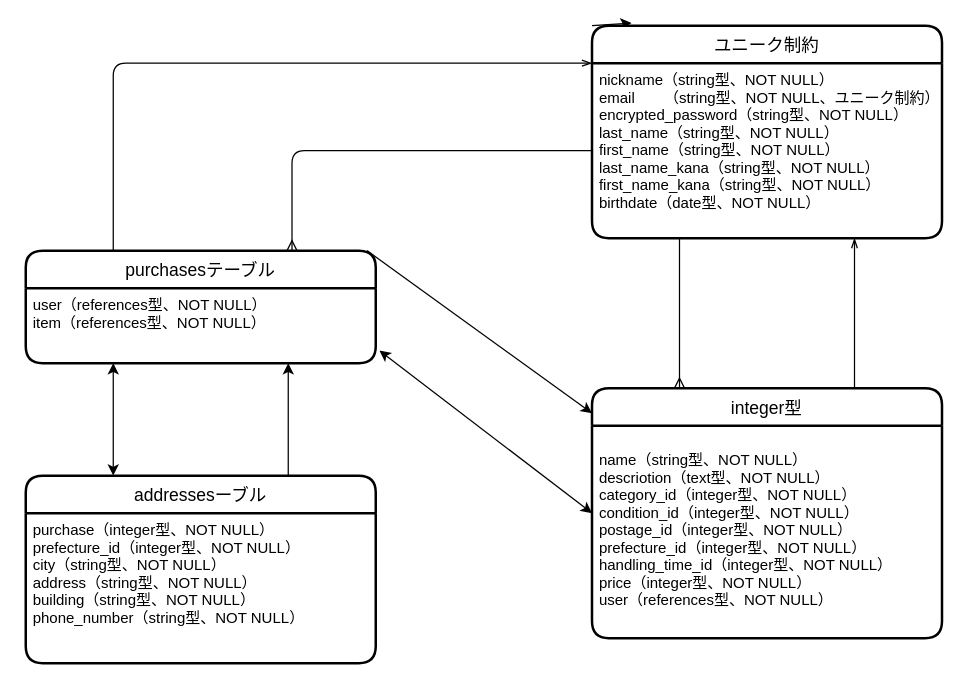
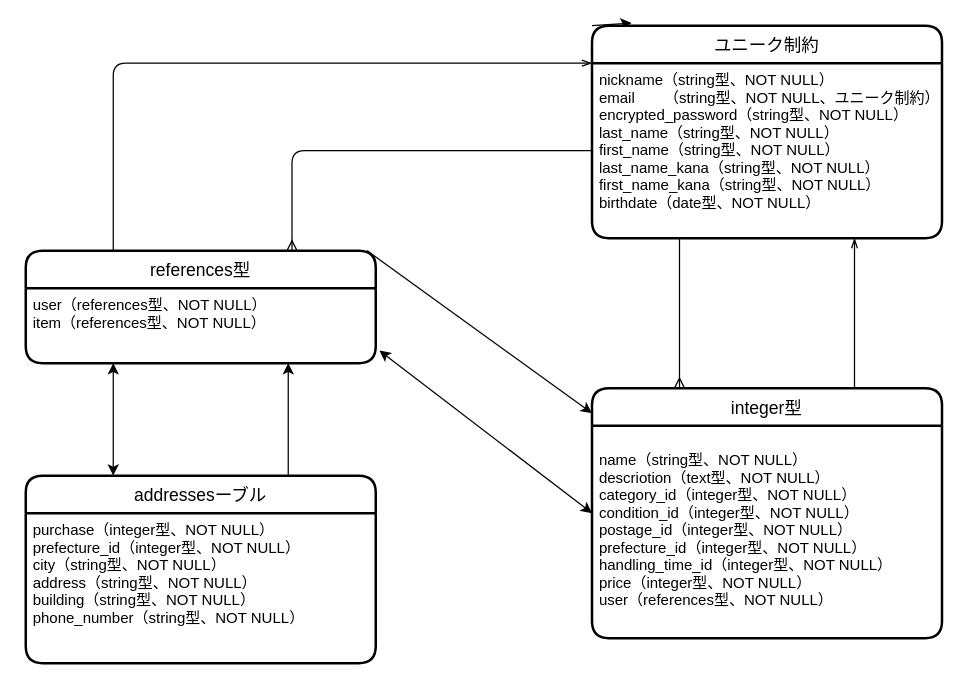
(200, 270) -> (200, 270)
